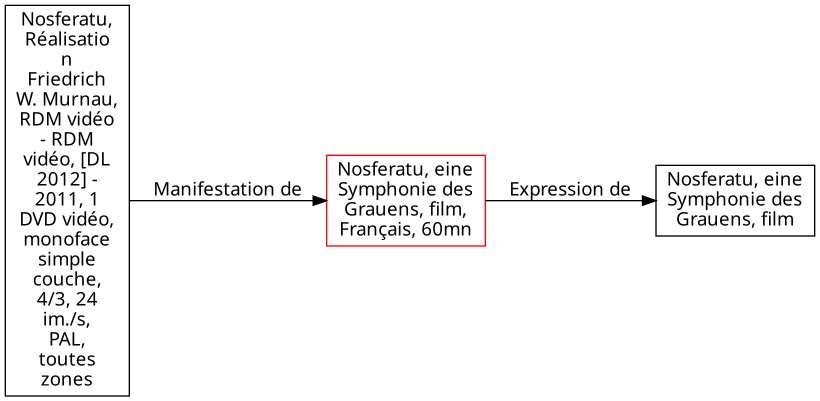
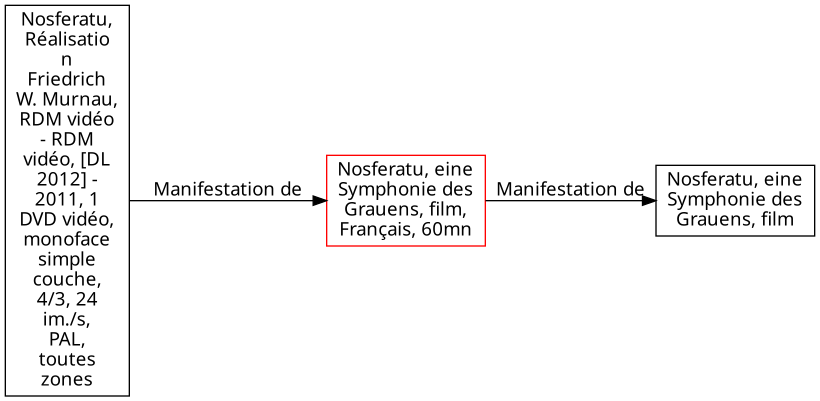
(571, 191) -> (571, 191)
